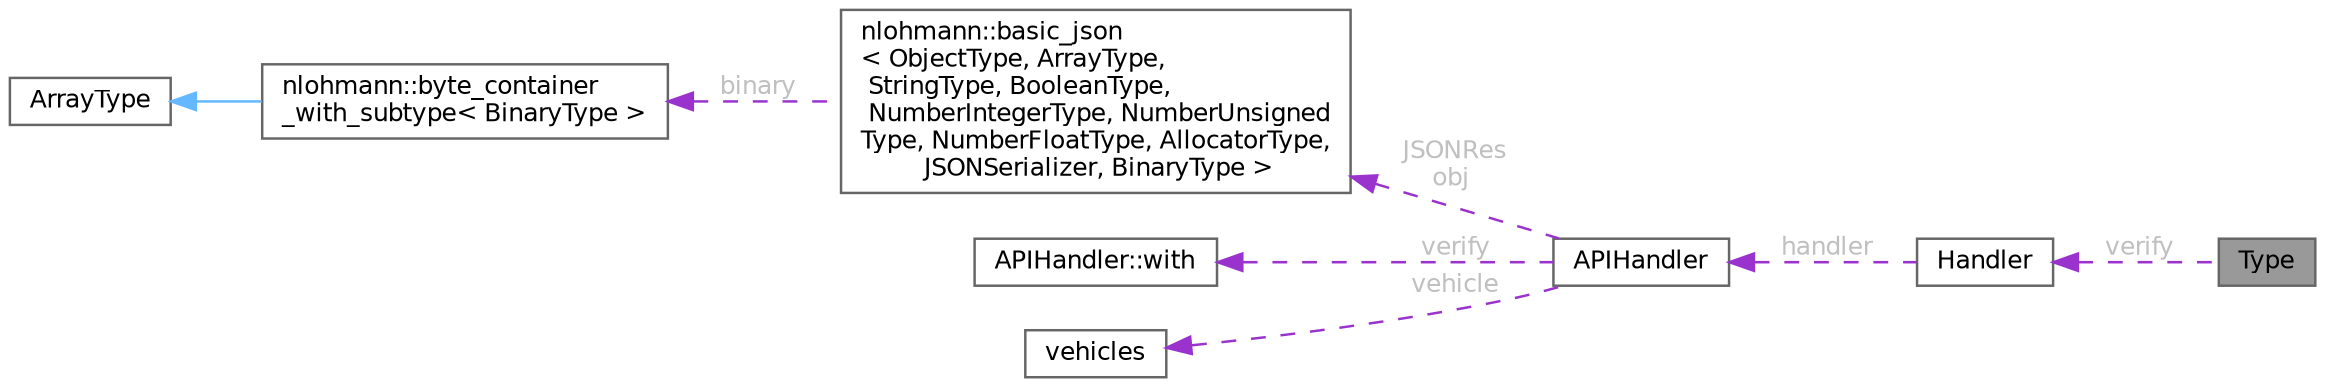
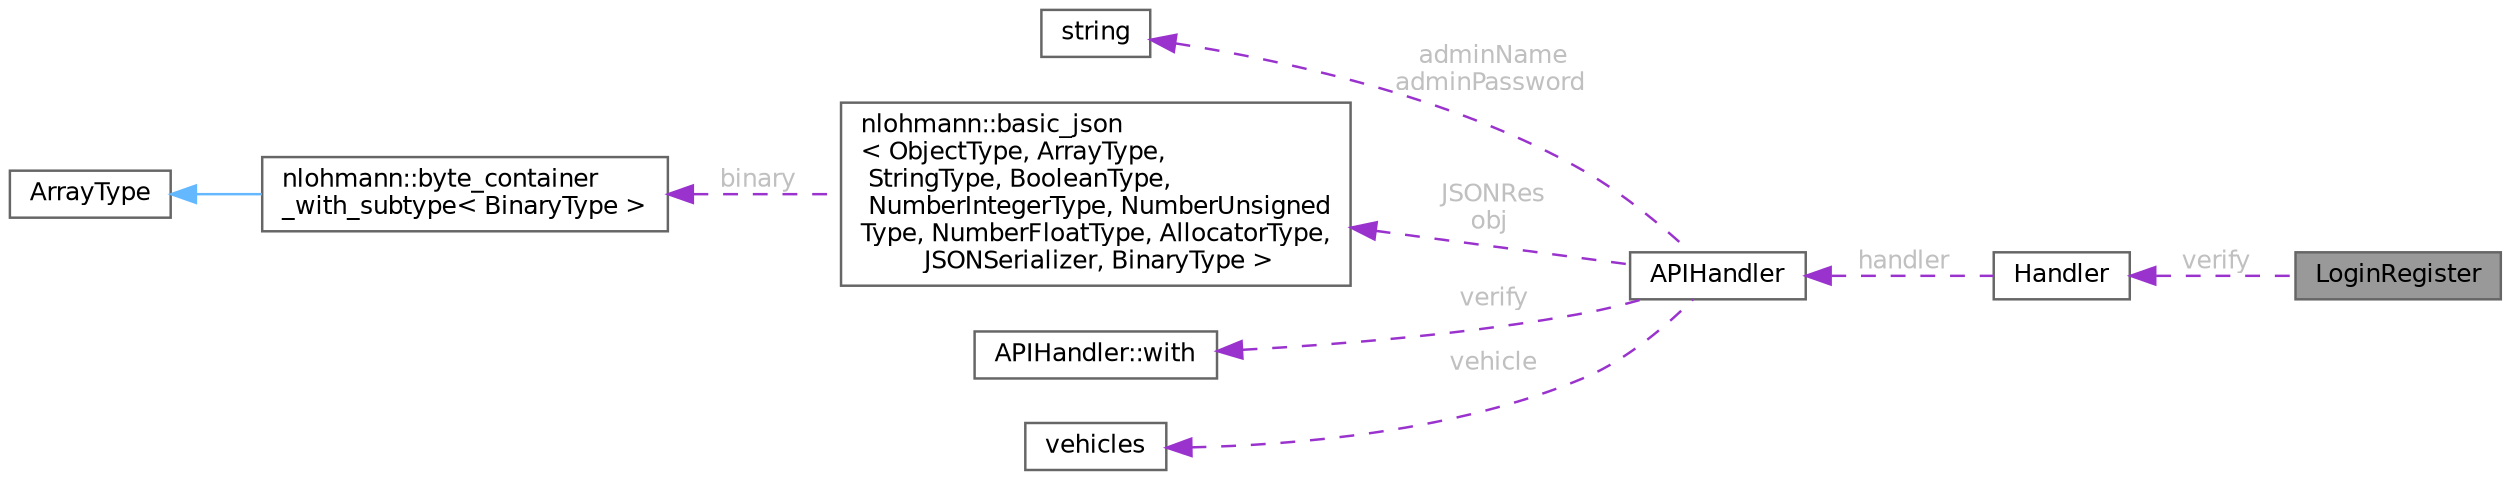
none -> (1096, 33)
(2267, 262) -> (2398, 276)
